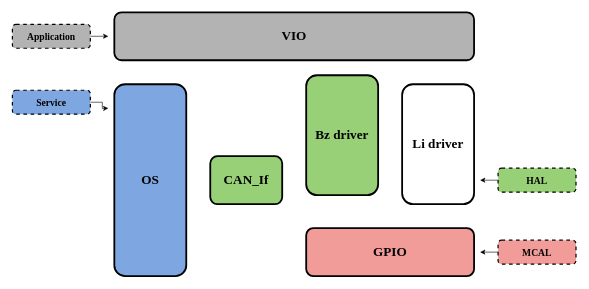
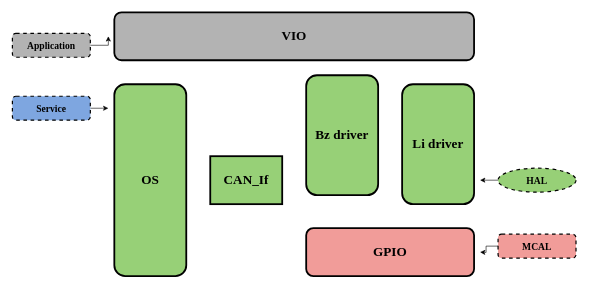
(51, 36) -> (51, 45)
(51, 102) -> (51, 108)
(438, 144) -> (438, 144)
(150, 180) -> (150, 180)
(246, 180) -> (246, 180)
(537, 180) -> (537, 180)
(537, 252) -> (537, 246)
